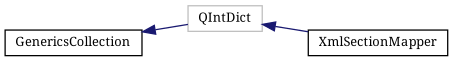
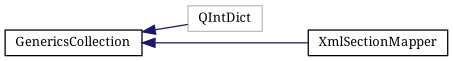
(292, 29) -> (232, 43)
